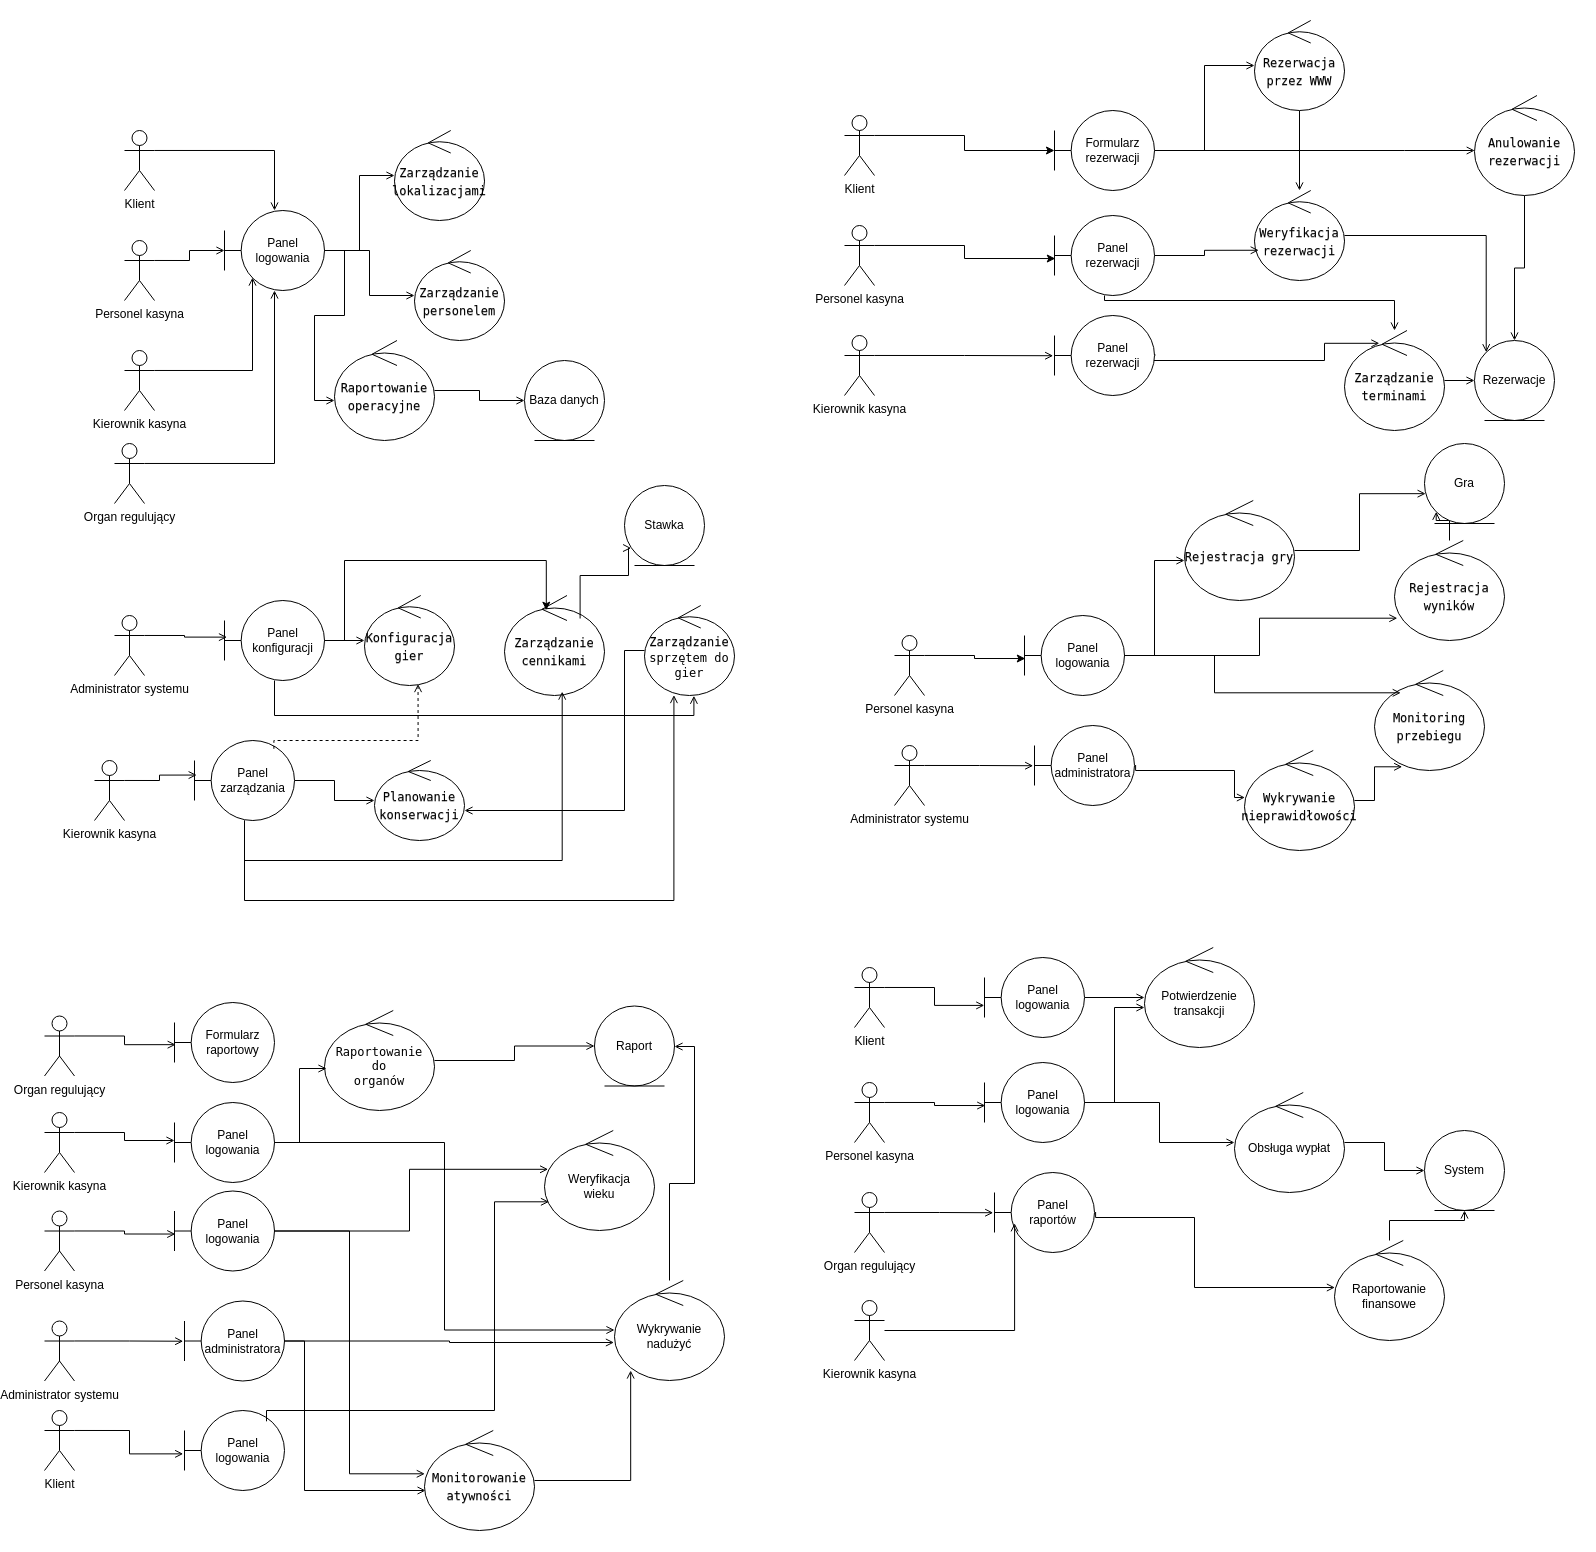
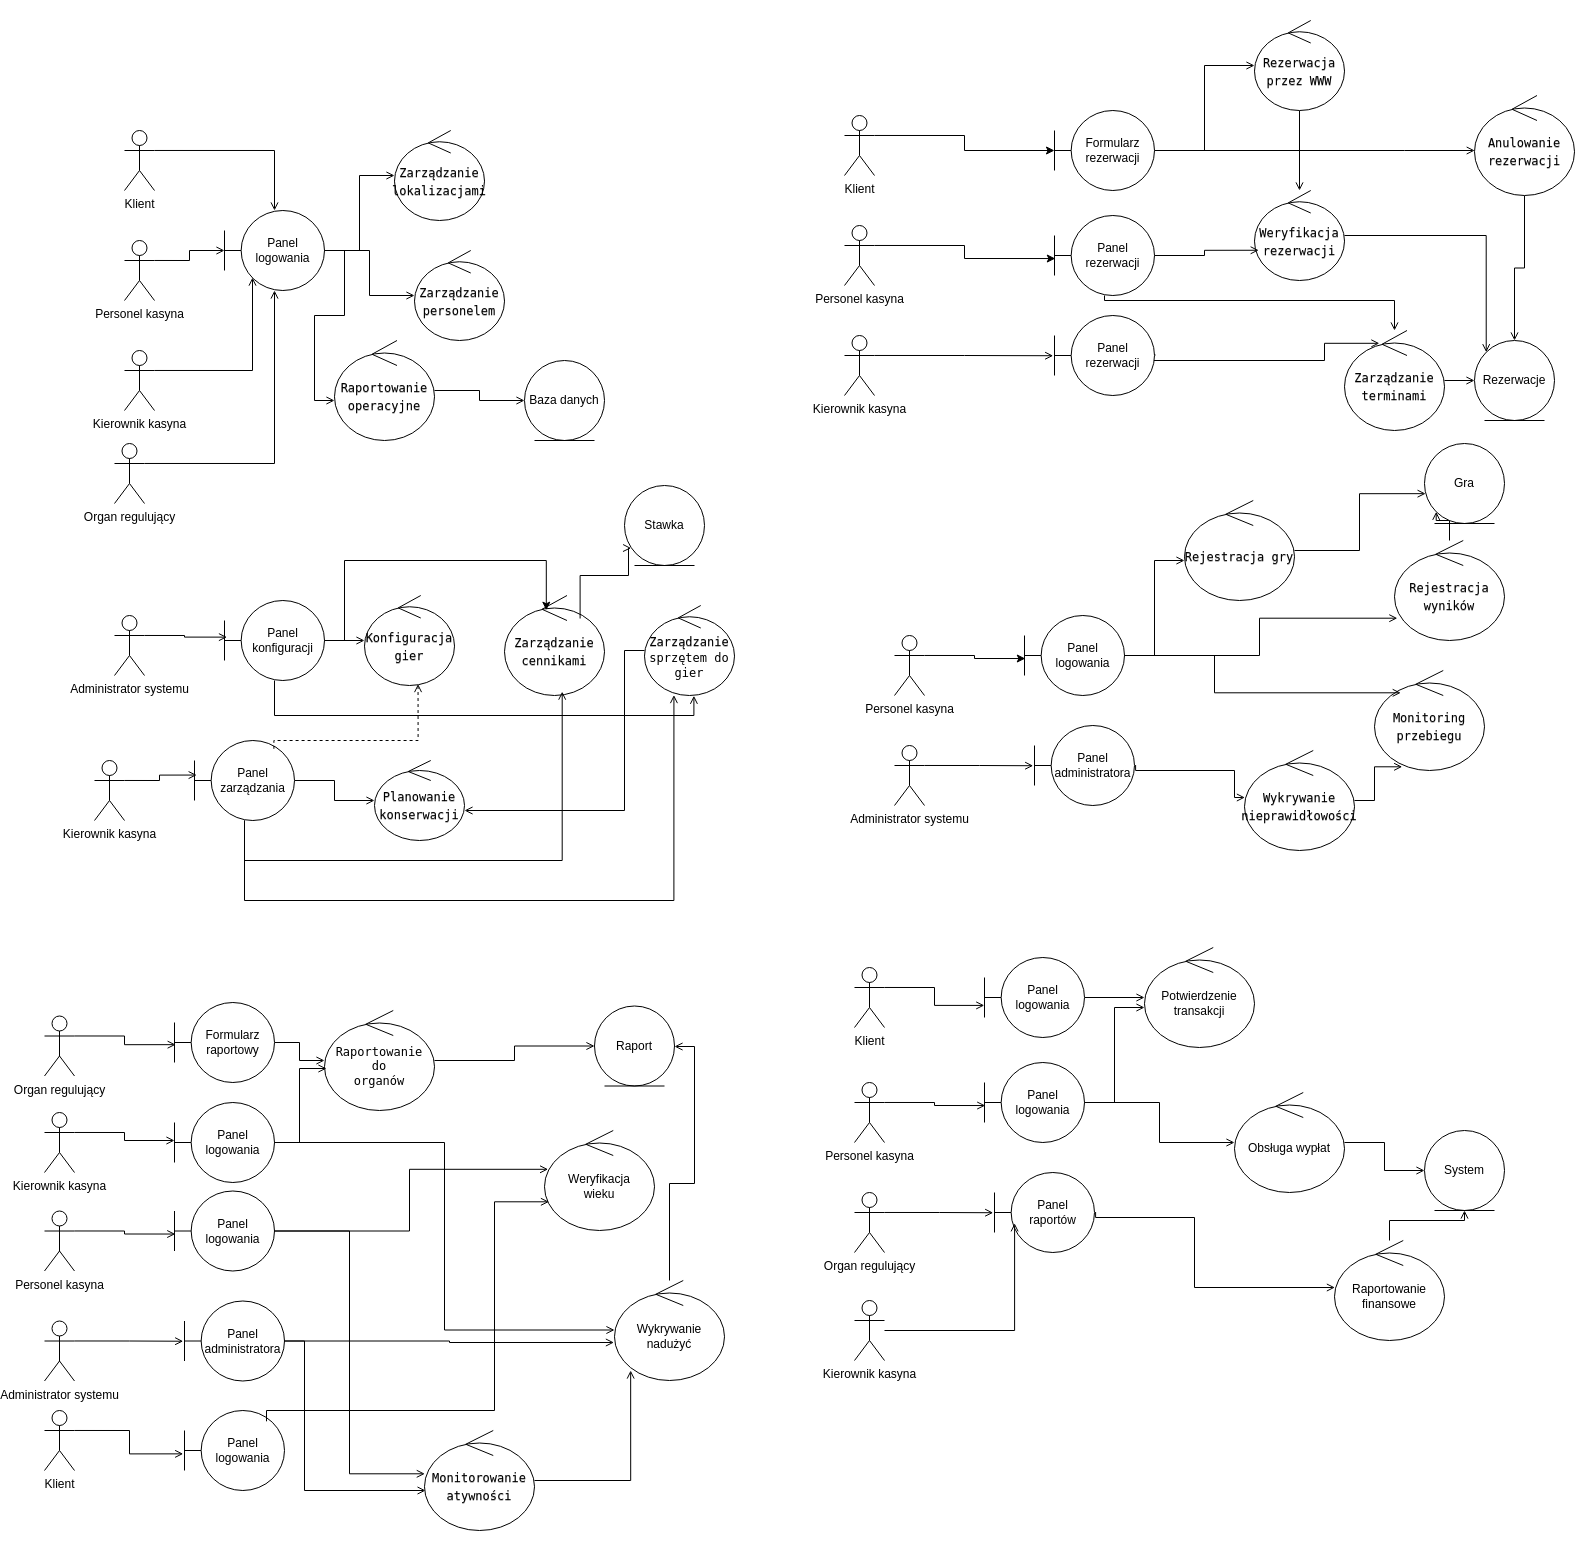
none -> (300, 1050)
